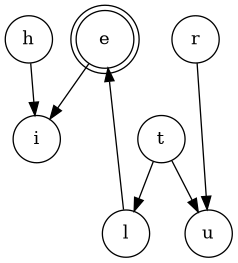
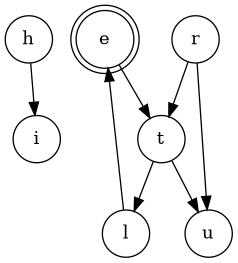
none -> (181, 83)
(73, 86) -> (131, 85)
